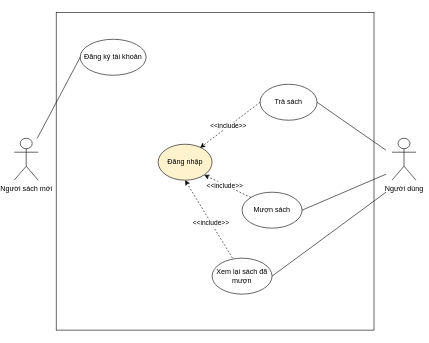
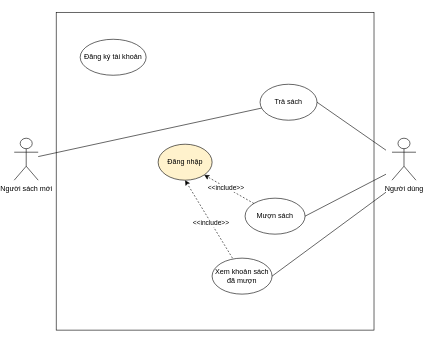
(58, 98) -> (140, 135)
(211, 139) -> none
(272, 210) -> (275, 216)
(242, 276) -> (242, 276)
